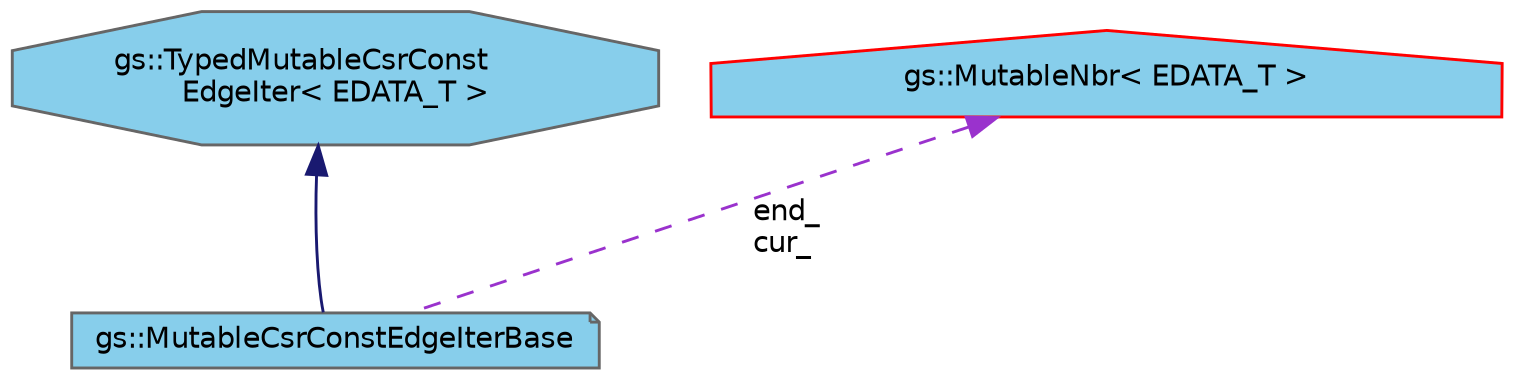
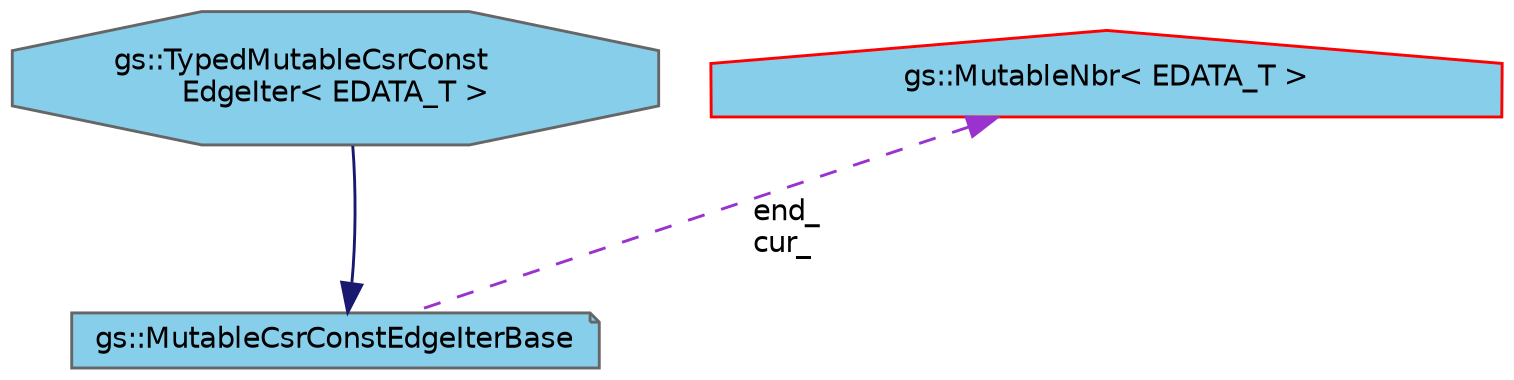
(317, 244) -> (355, 214)
